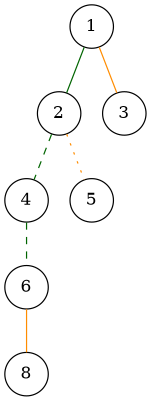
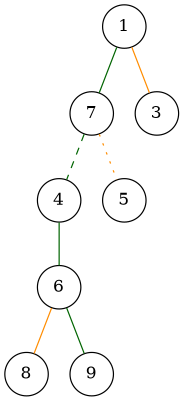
(59, 113) -> (92, 113)
(27, 244) -> (59, 244)
none -> (92, 374)
